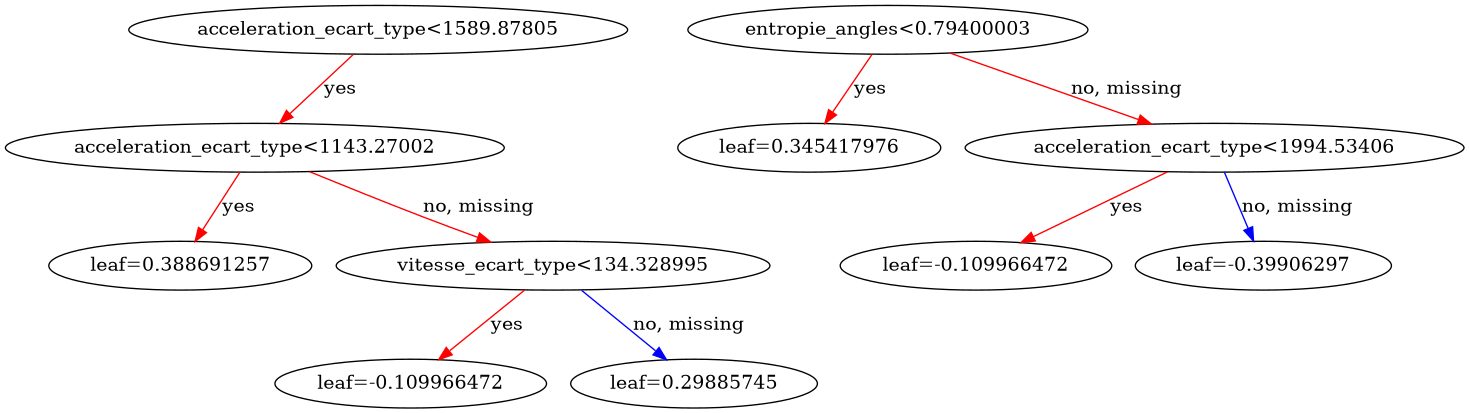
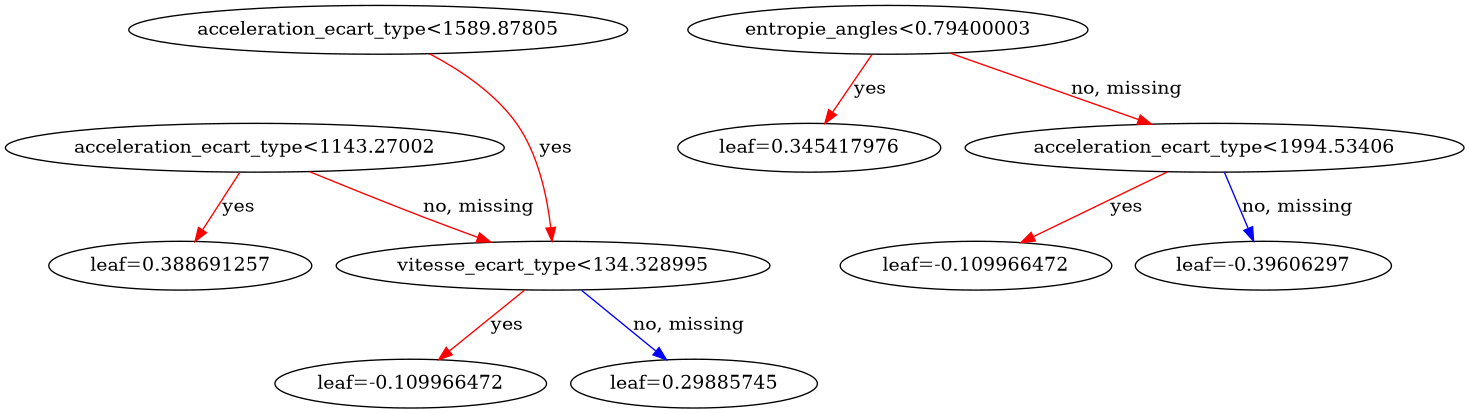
(322, 84) -> (516, 123)
(1263, 266) -> (1263, 266)
